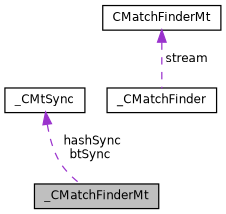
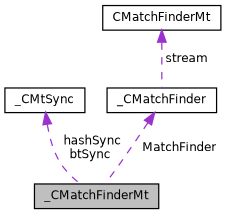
none -> (127, 154)
